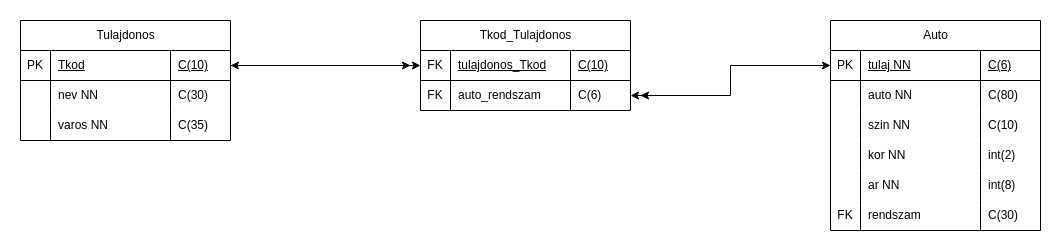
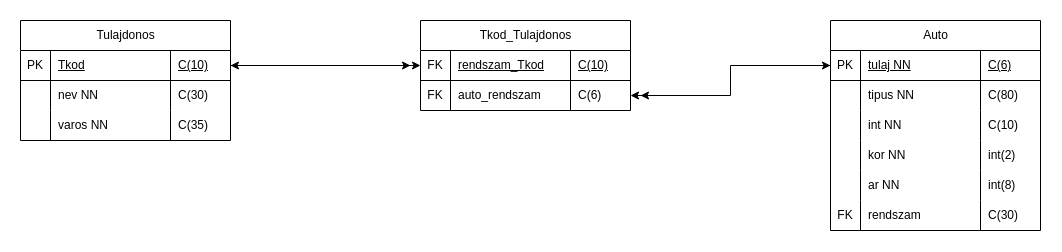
(507, 66) -> (502, 66)
(890, 96) -> (892, 96)
(889, 126) -> (886, 126)
